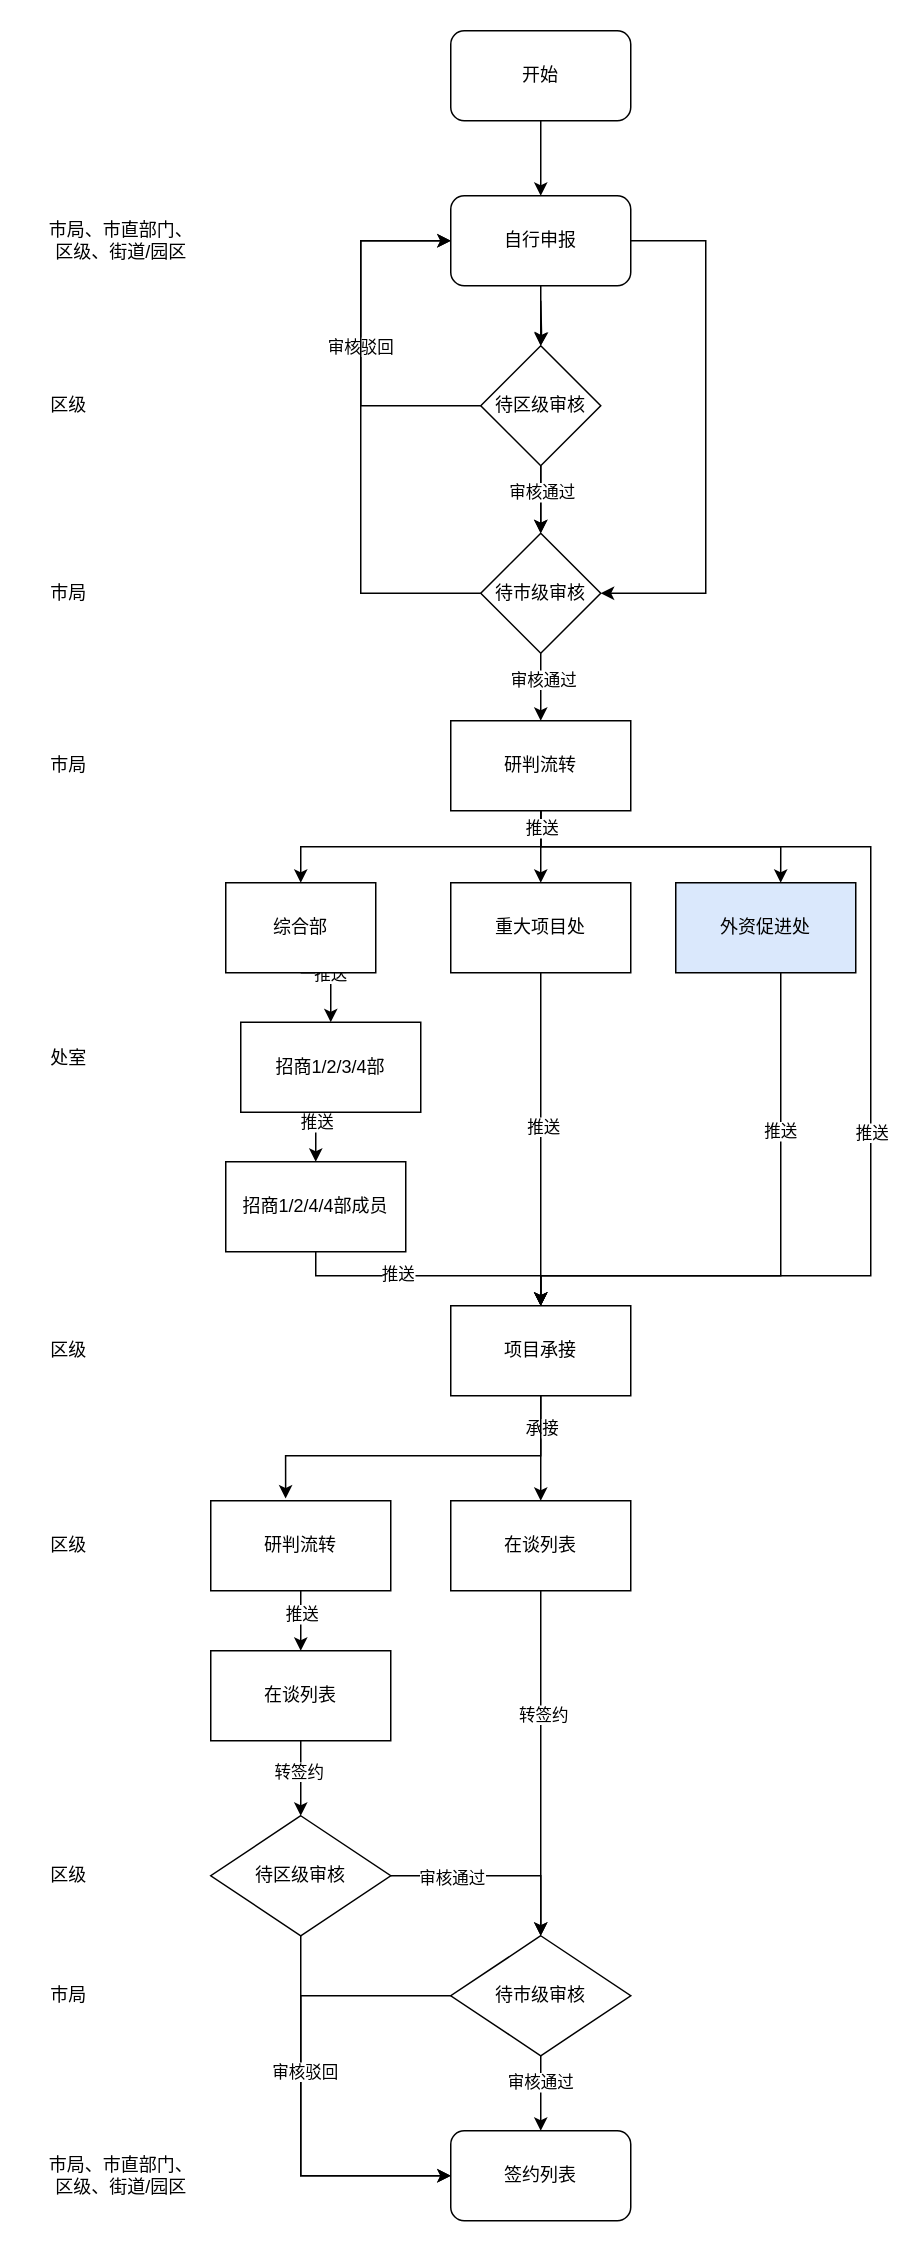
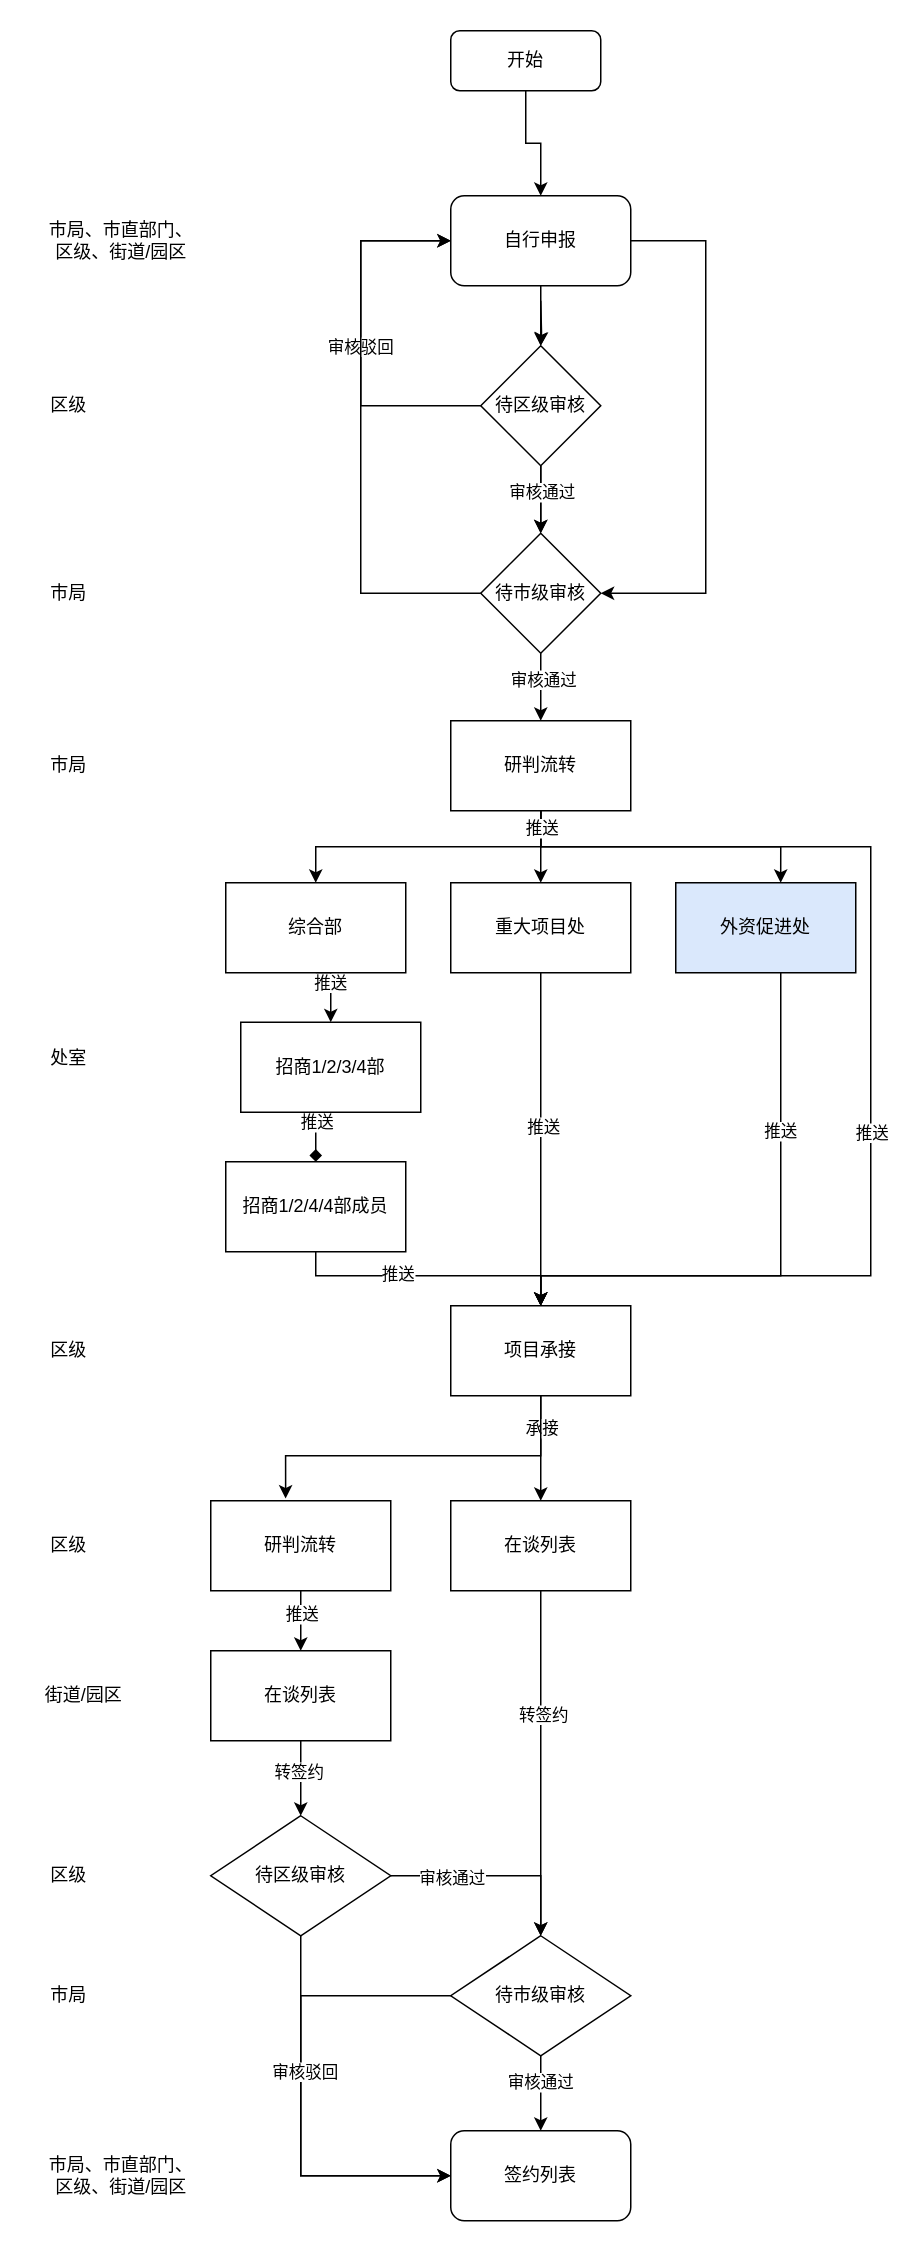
(541, 76) -> (526, 61)
(301, 928) -> (316, 928)
(316, 1150) -> (316, 1149)
none -> (83, 1696)
